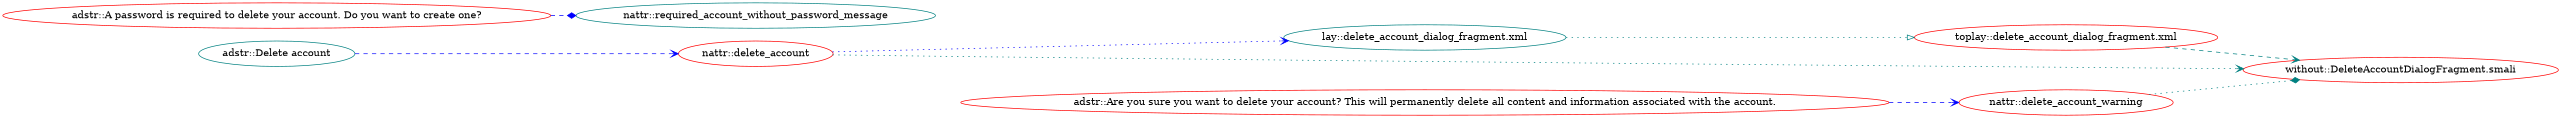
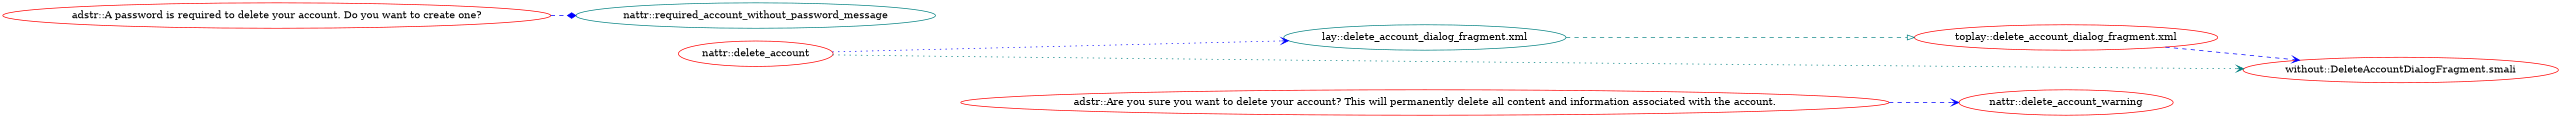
(1737, 37) -> (1737, 37)
(2229, 53) -> (2229, 53)
(277, 54) -> none
(2220, 88) -> none
